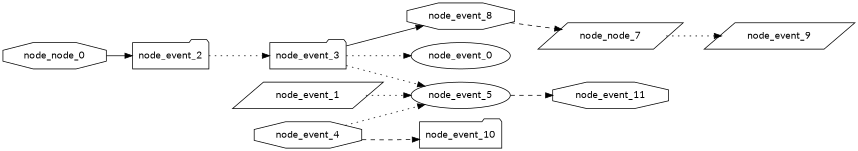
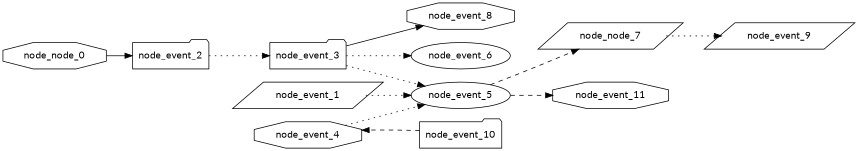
(533, 26) -> (531, 69)
(461, 56) -> (461, 56)
(387, 140) -> (394, 130)
